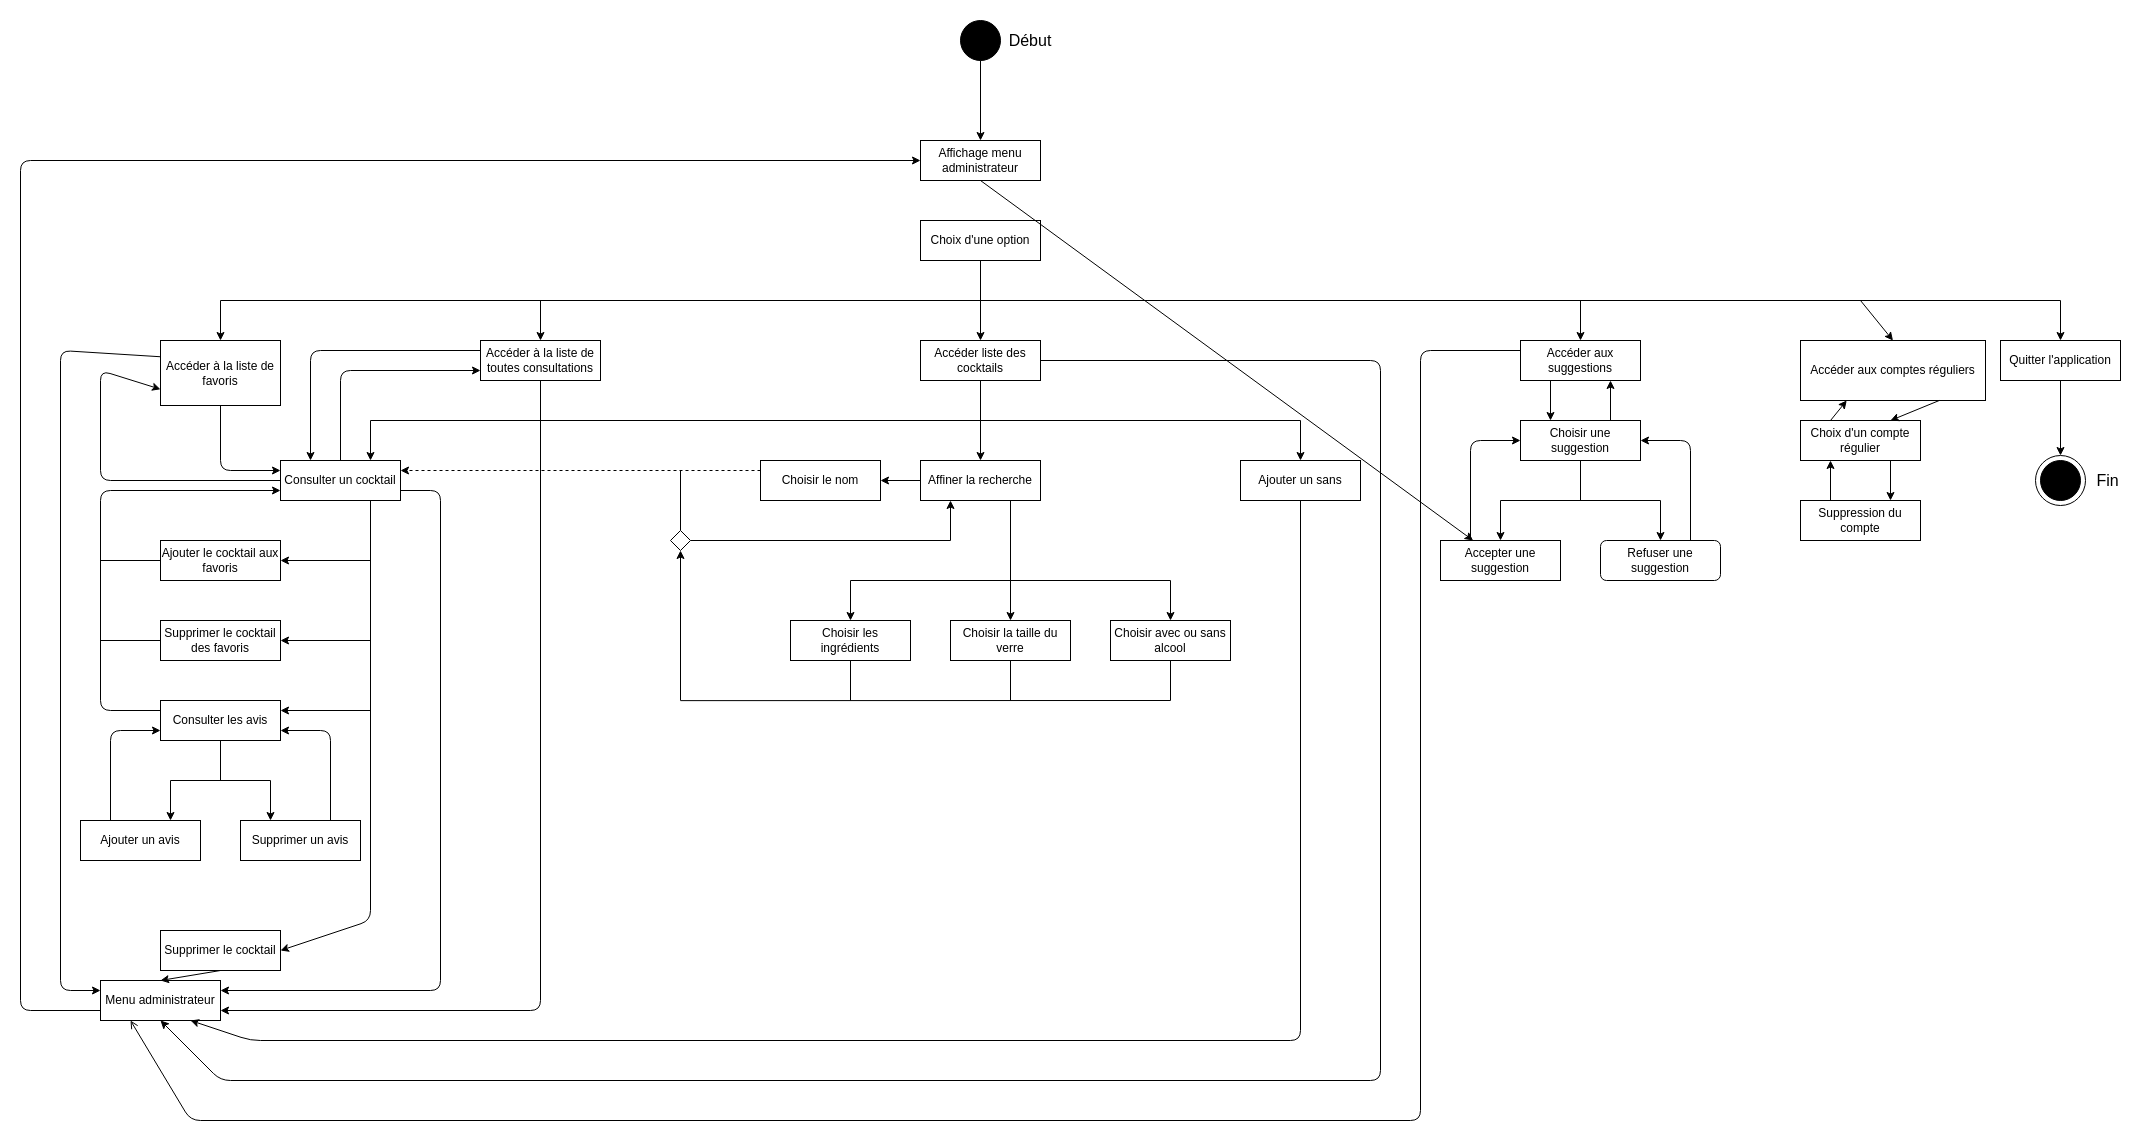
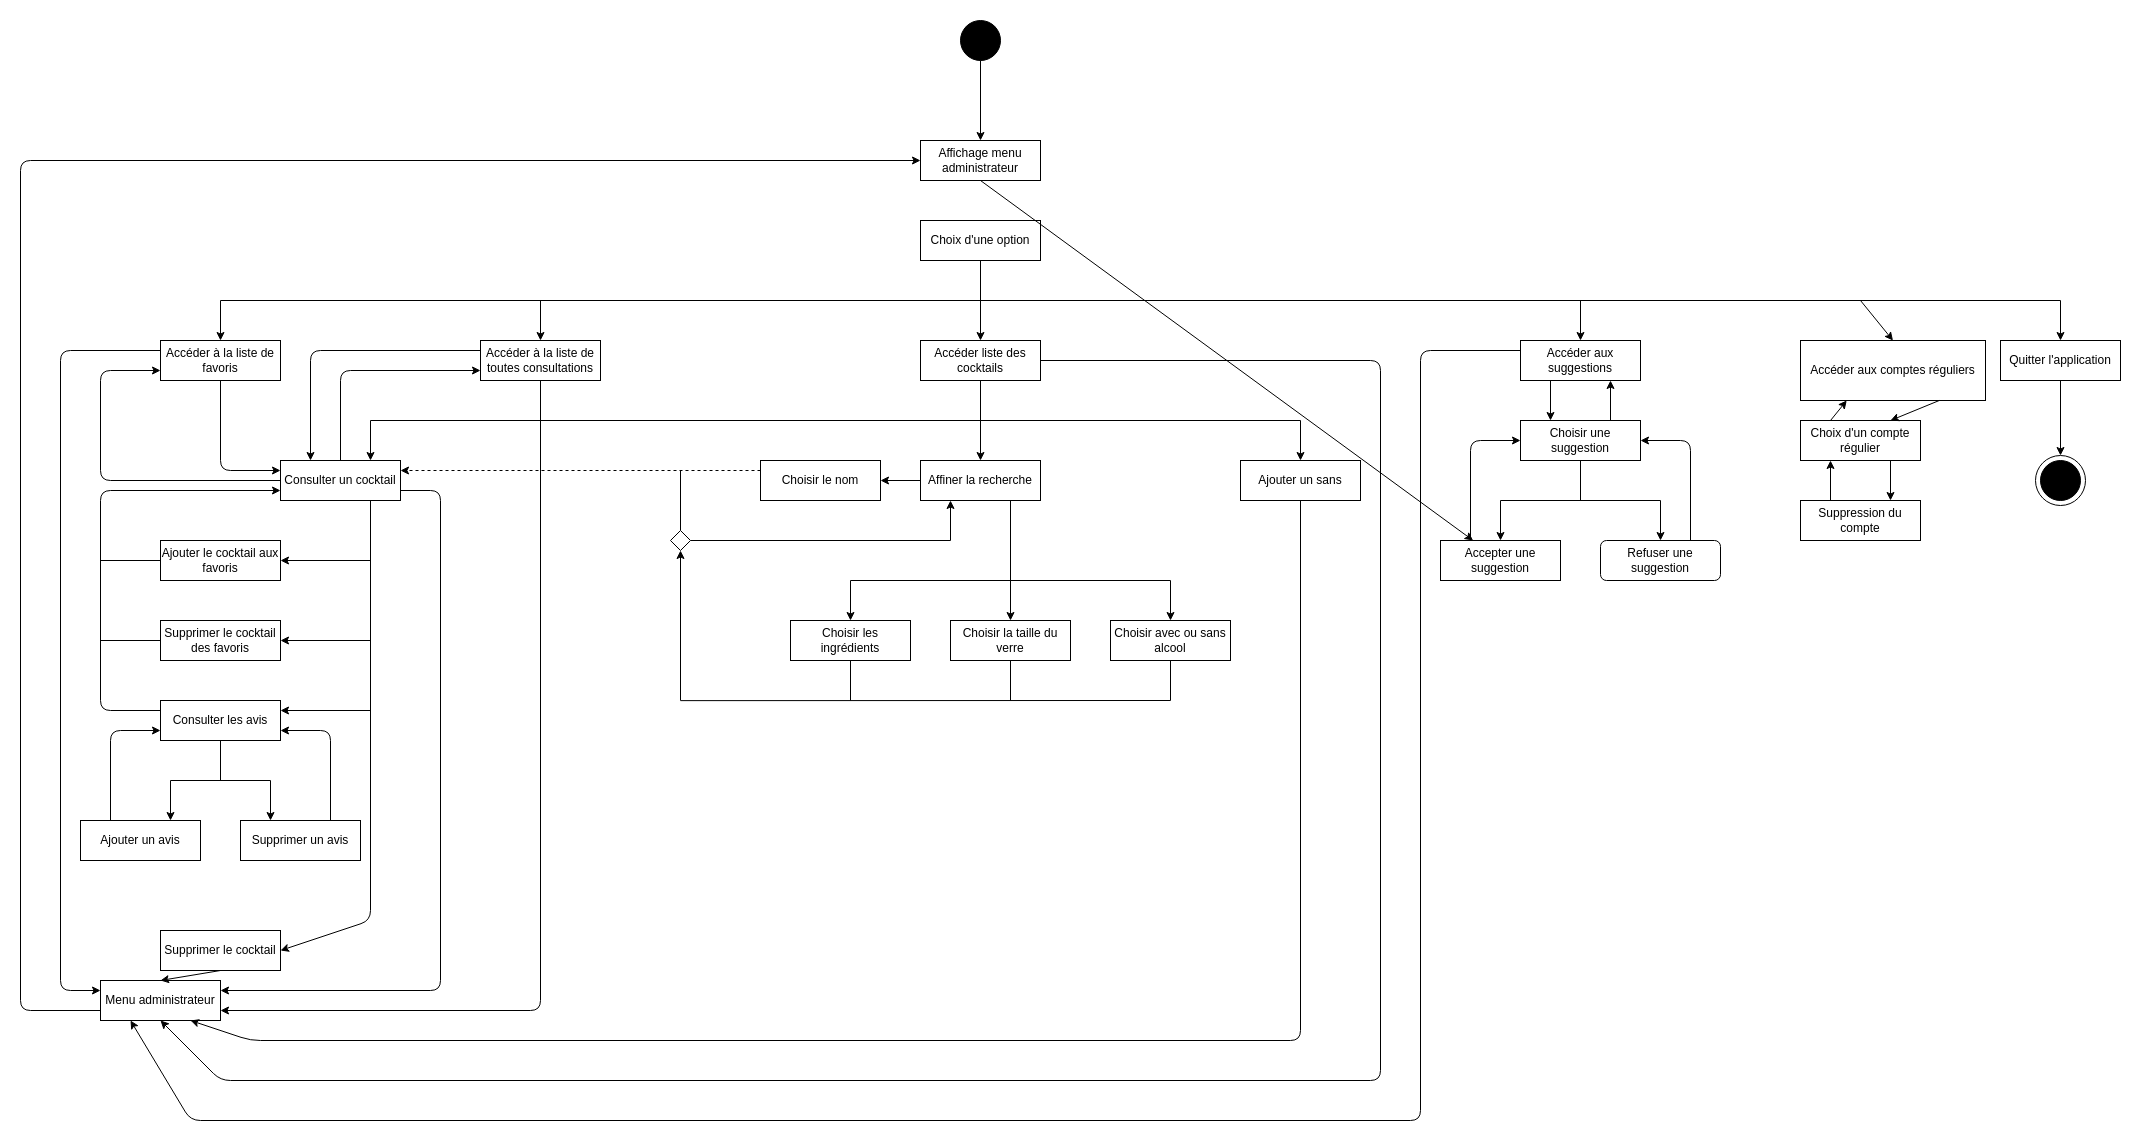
(1031, 41) -> none
(221, 373) -> (221, 361)
(2108, 481) -> none
(134, 1026) -> (134, 1027)
